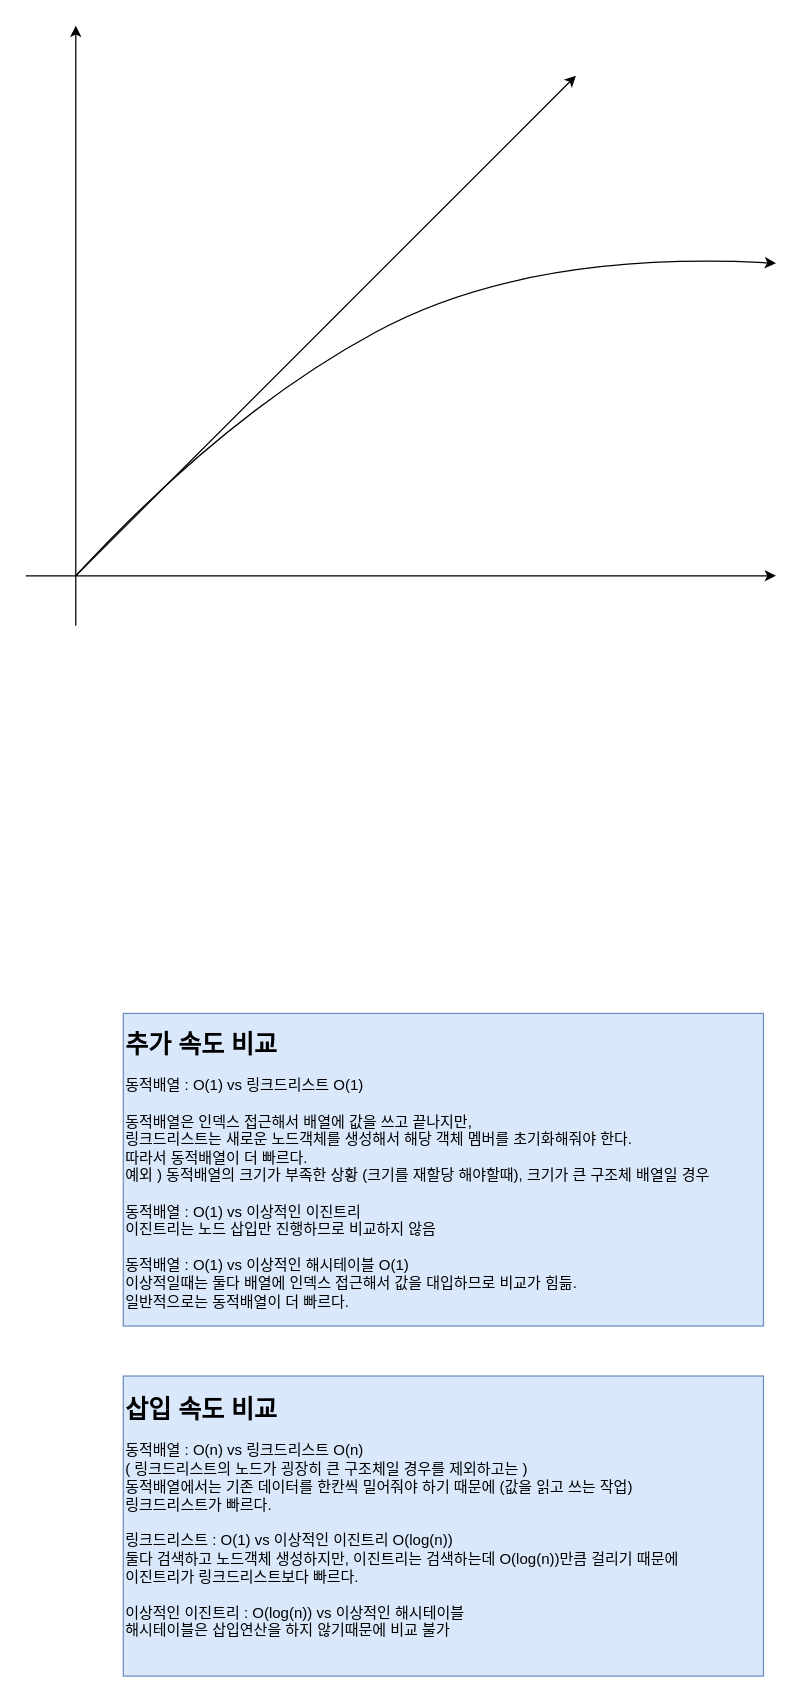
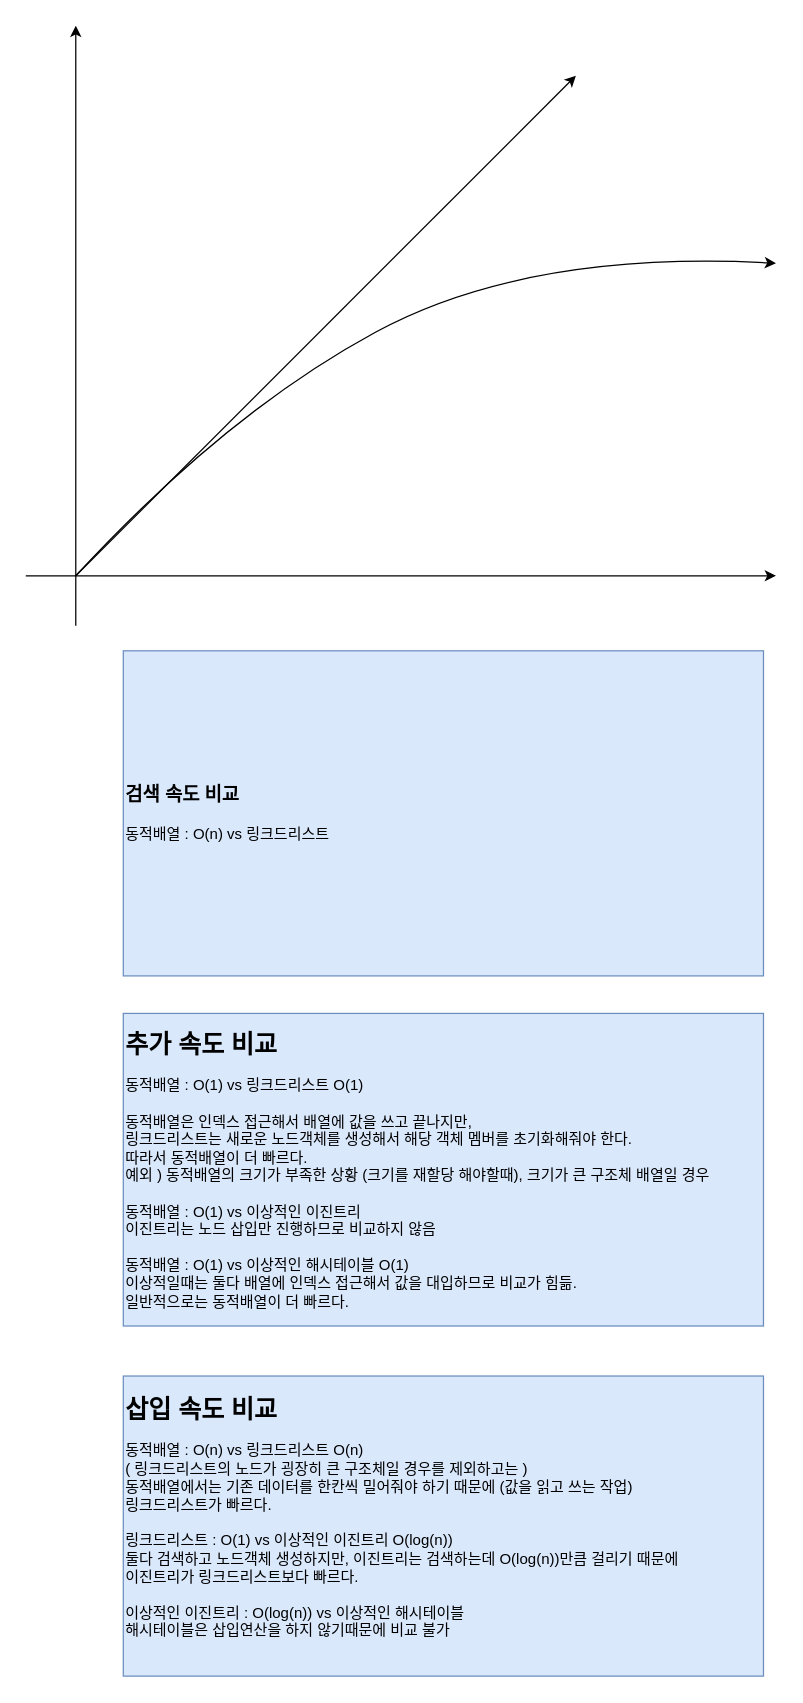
none -> (443, 813)
